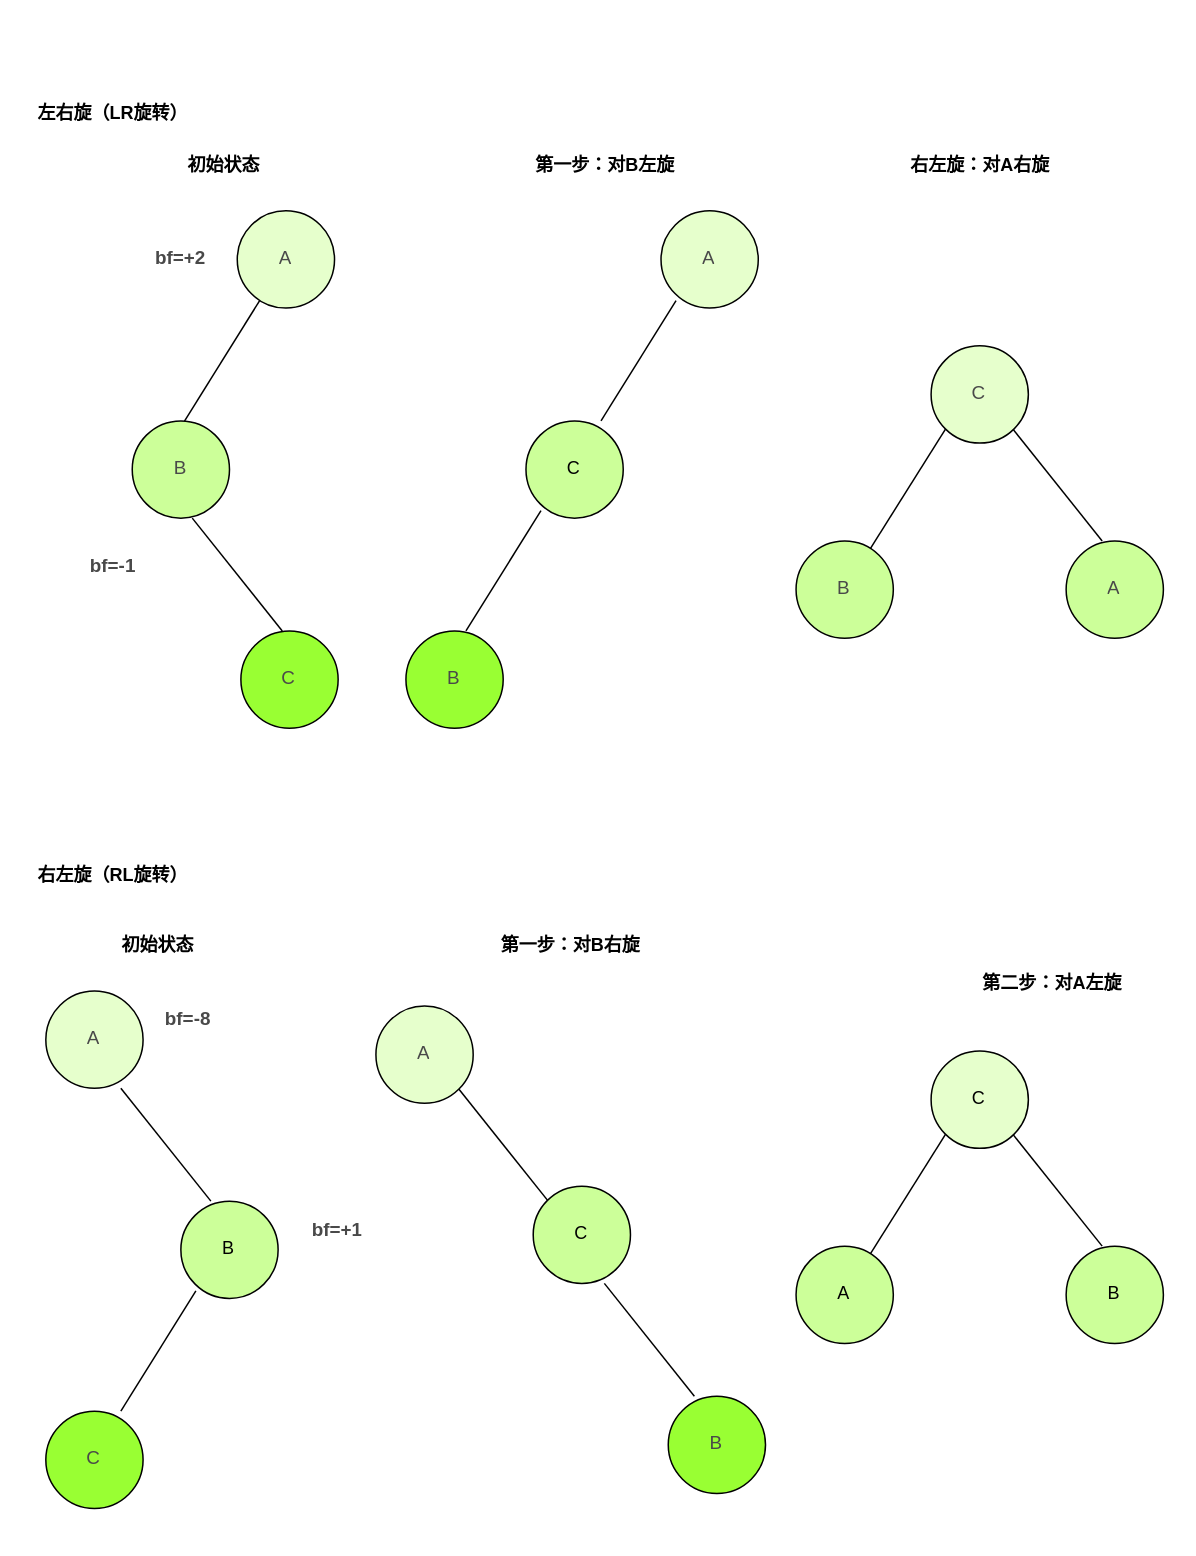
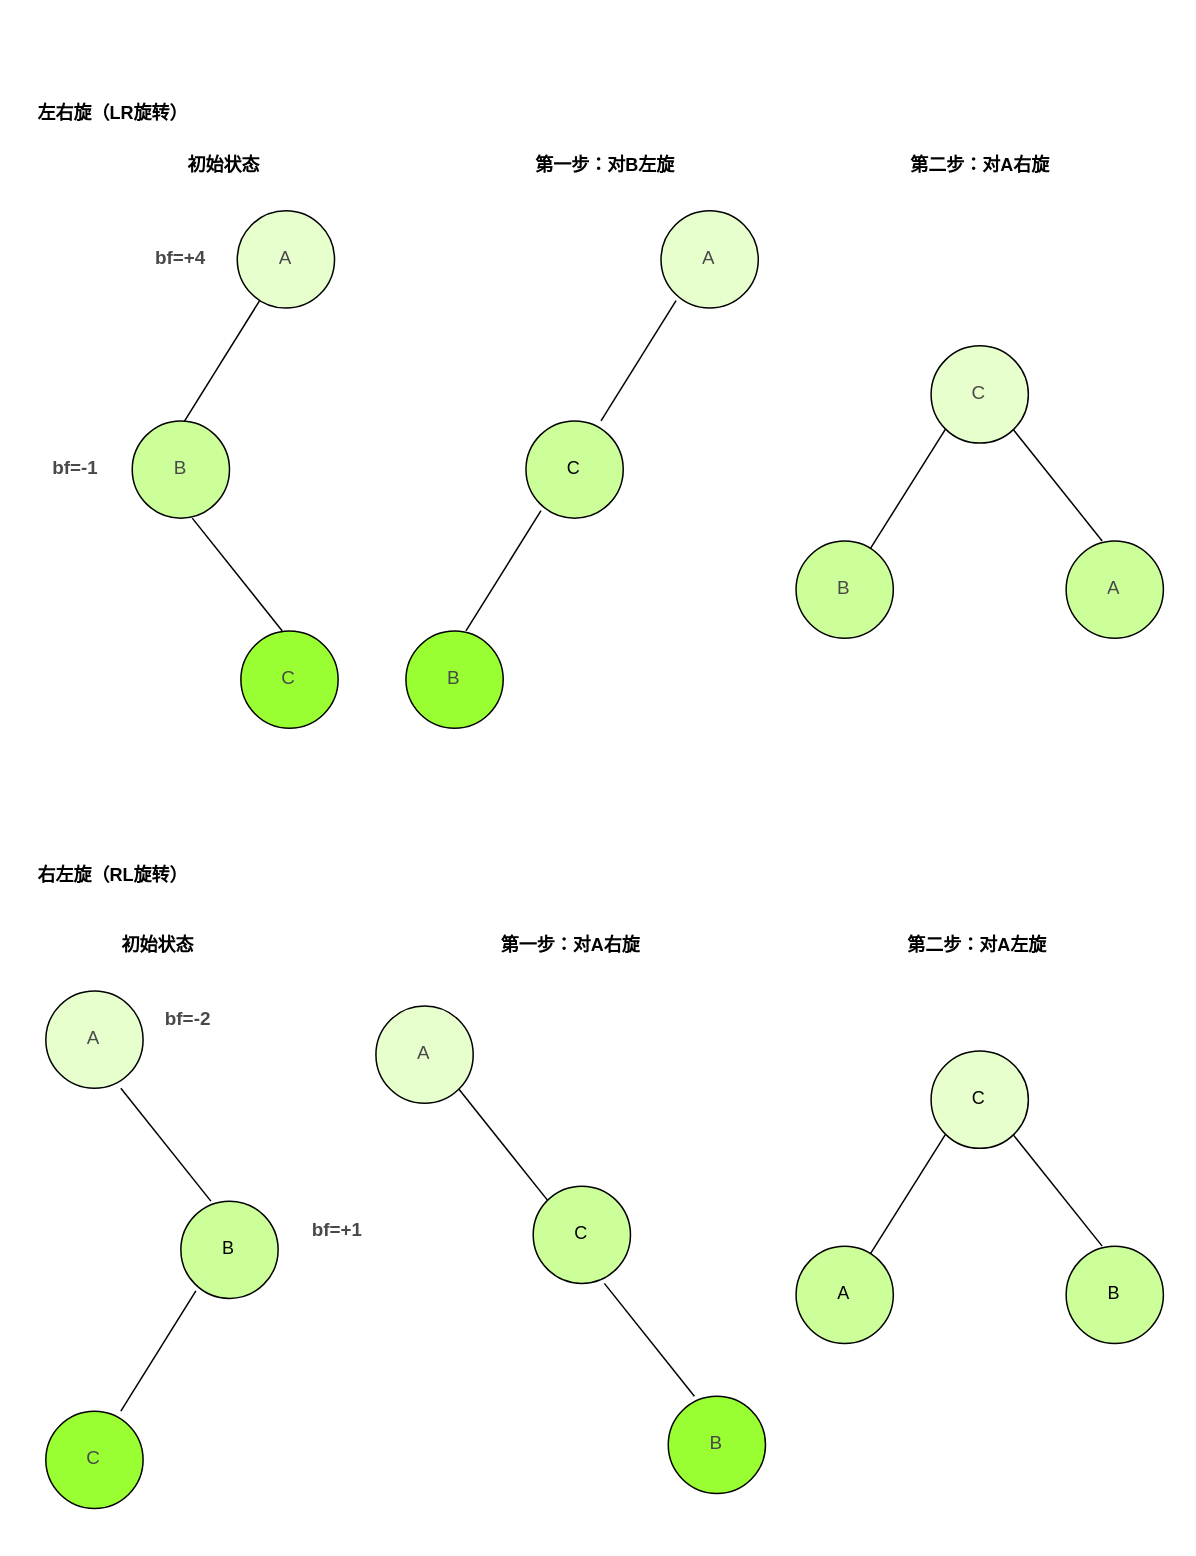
(980, 166) -> (980, 166)
(181, 259) -> (181, 259)
(113, 567) -> (76, 469)
(571, 946) -> (571, 946)
(1053, 983) -> (978, 946)
(188, 1019) -> (188, 1019)
